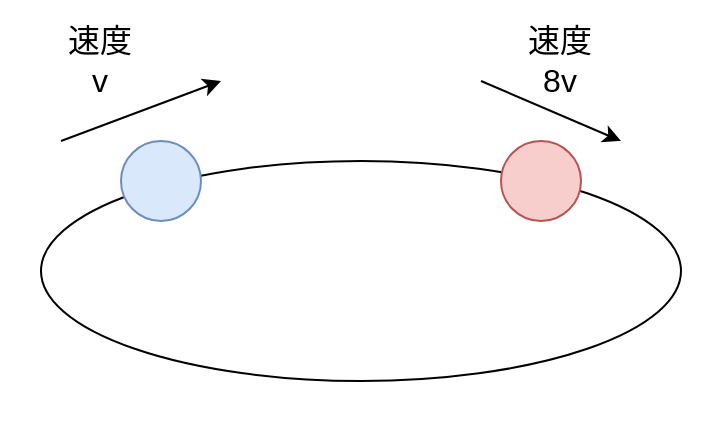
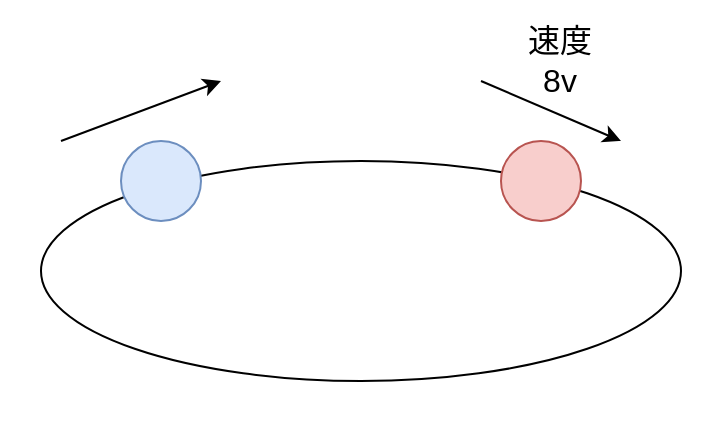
(101, 61) -> none
